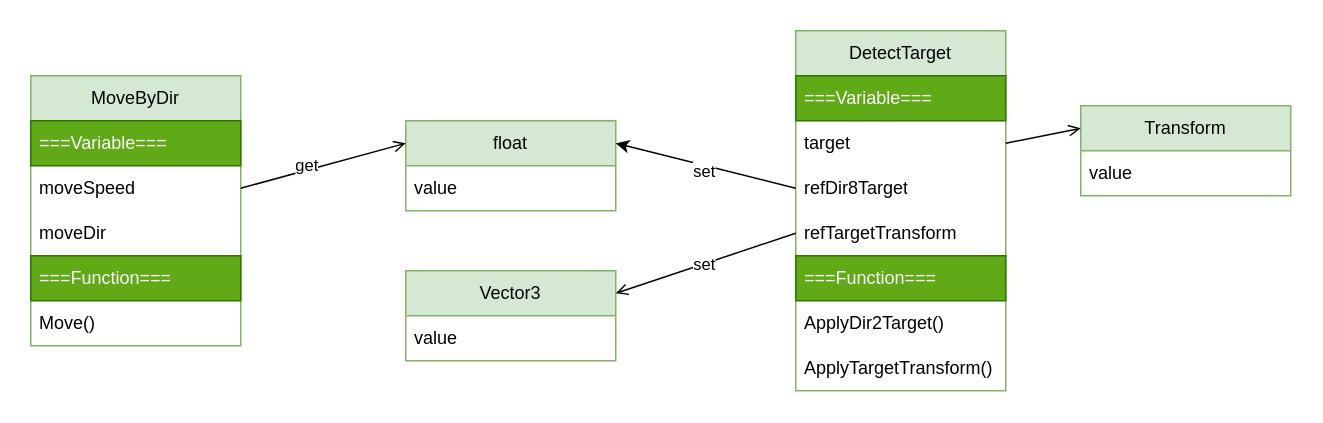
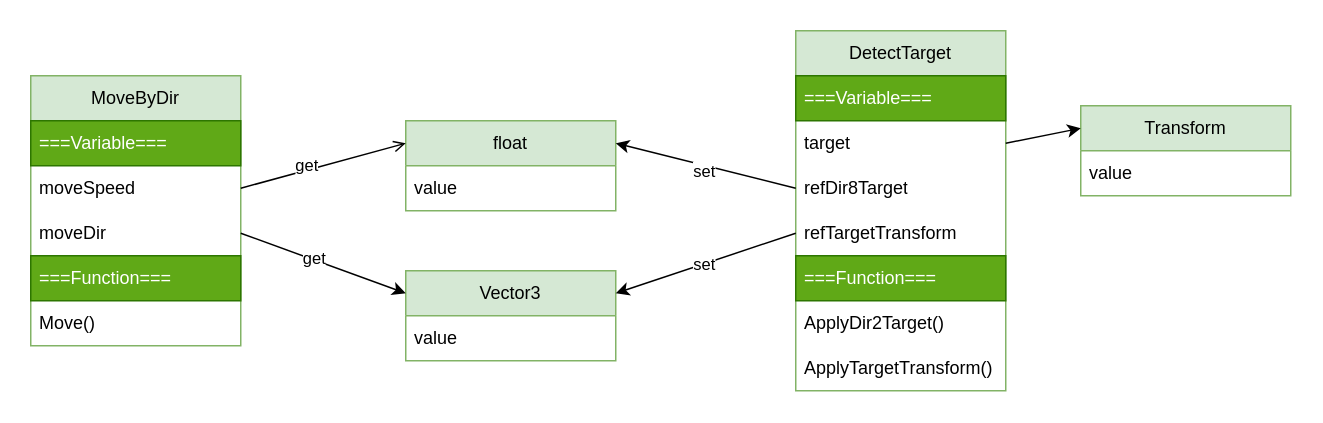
(1072, 130) -> (1069, 131)
none -> (319, 262)
(624, 291) -> (627, 290)
